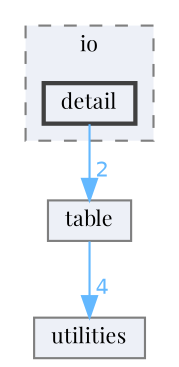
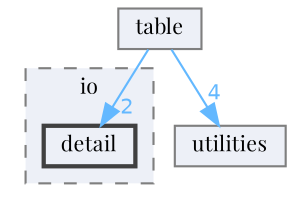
(90, 154) -> (129, 81)
